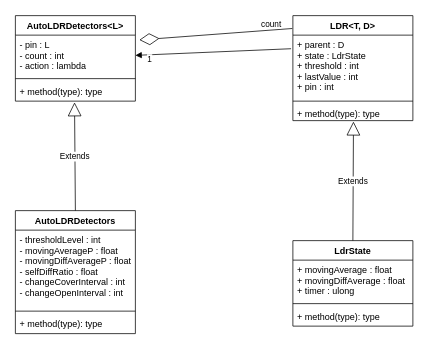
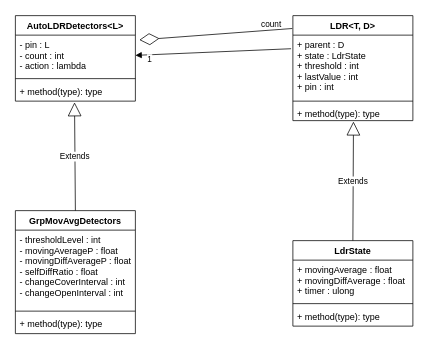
(75, 221) -> (75, 221)
